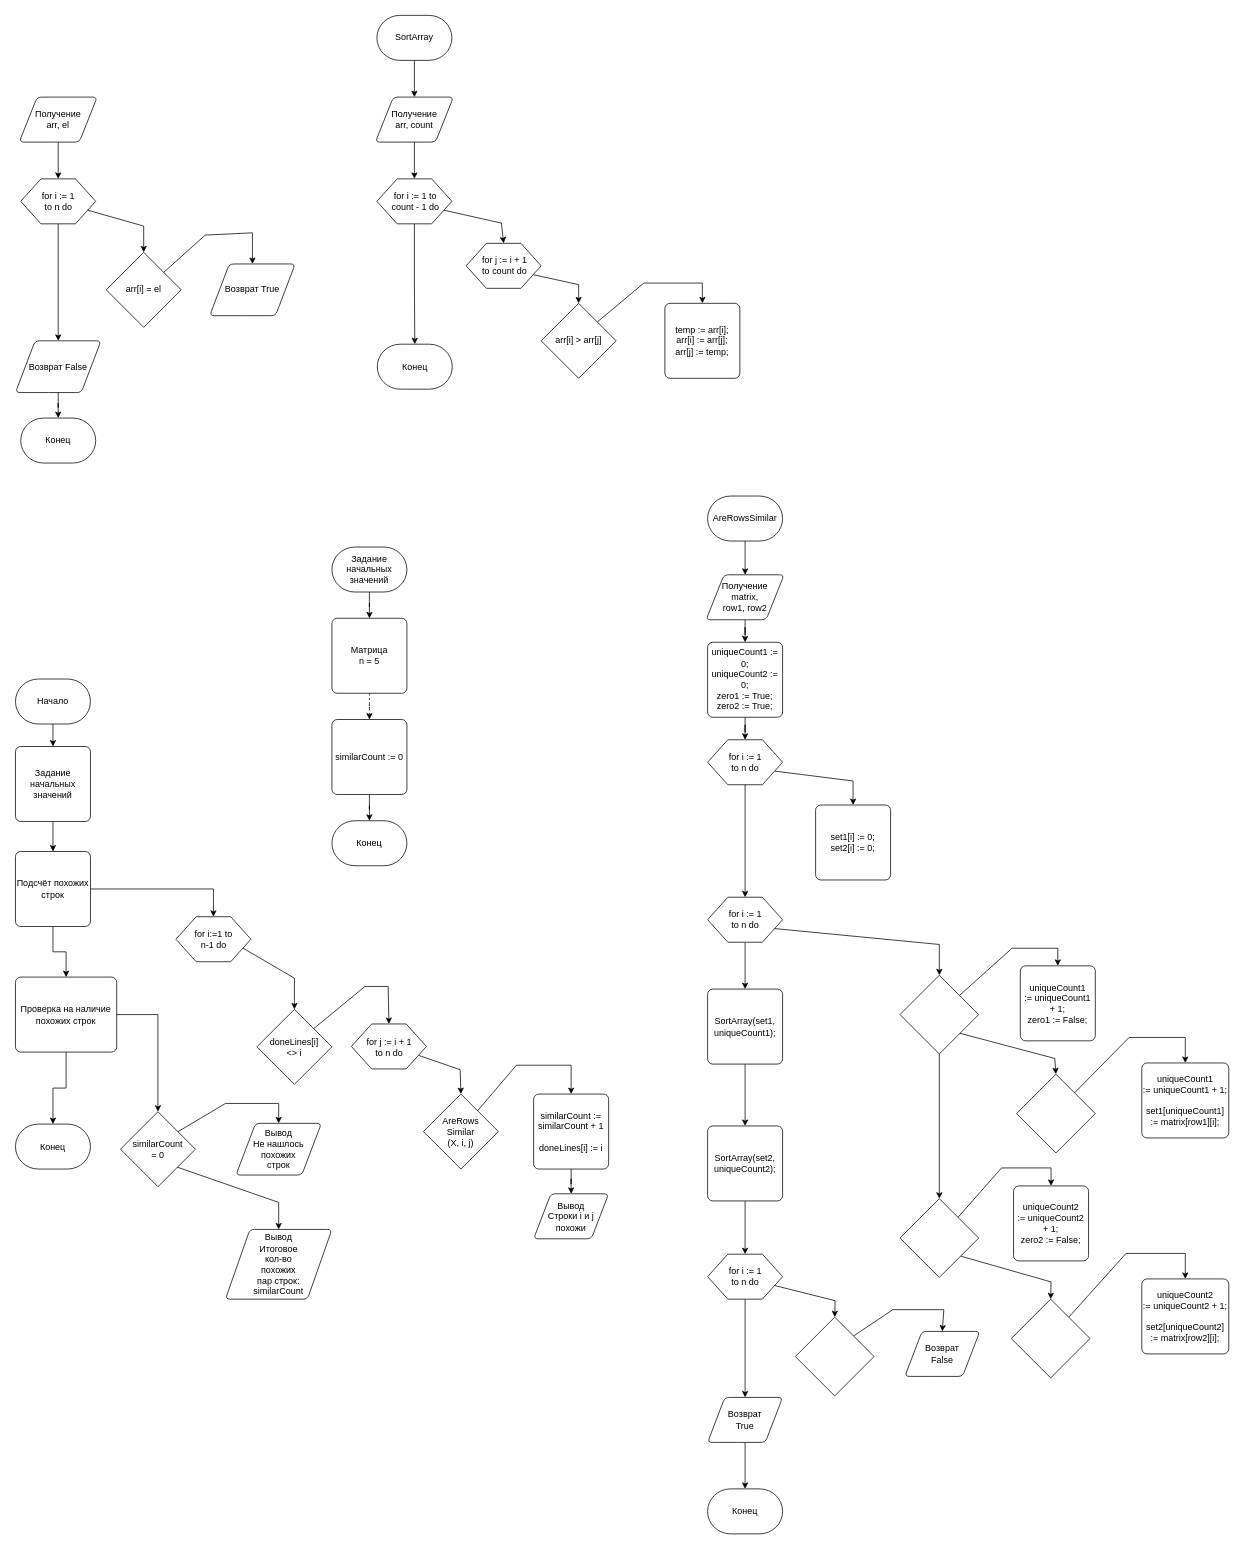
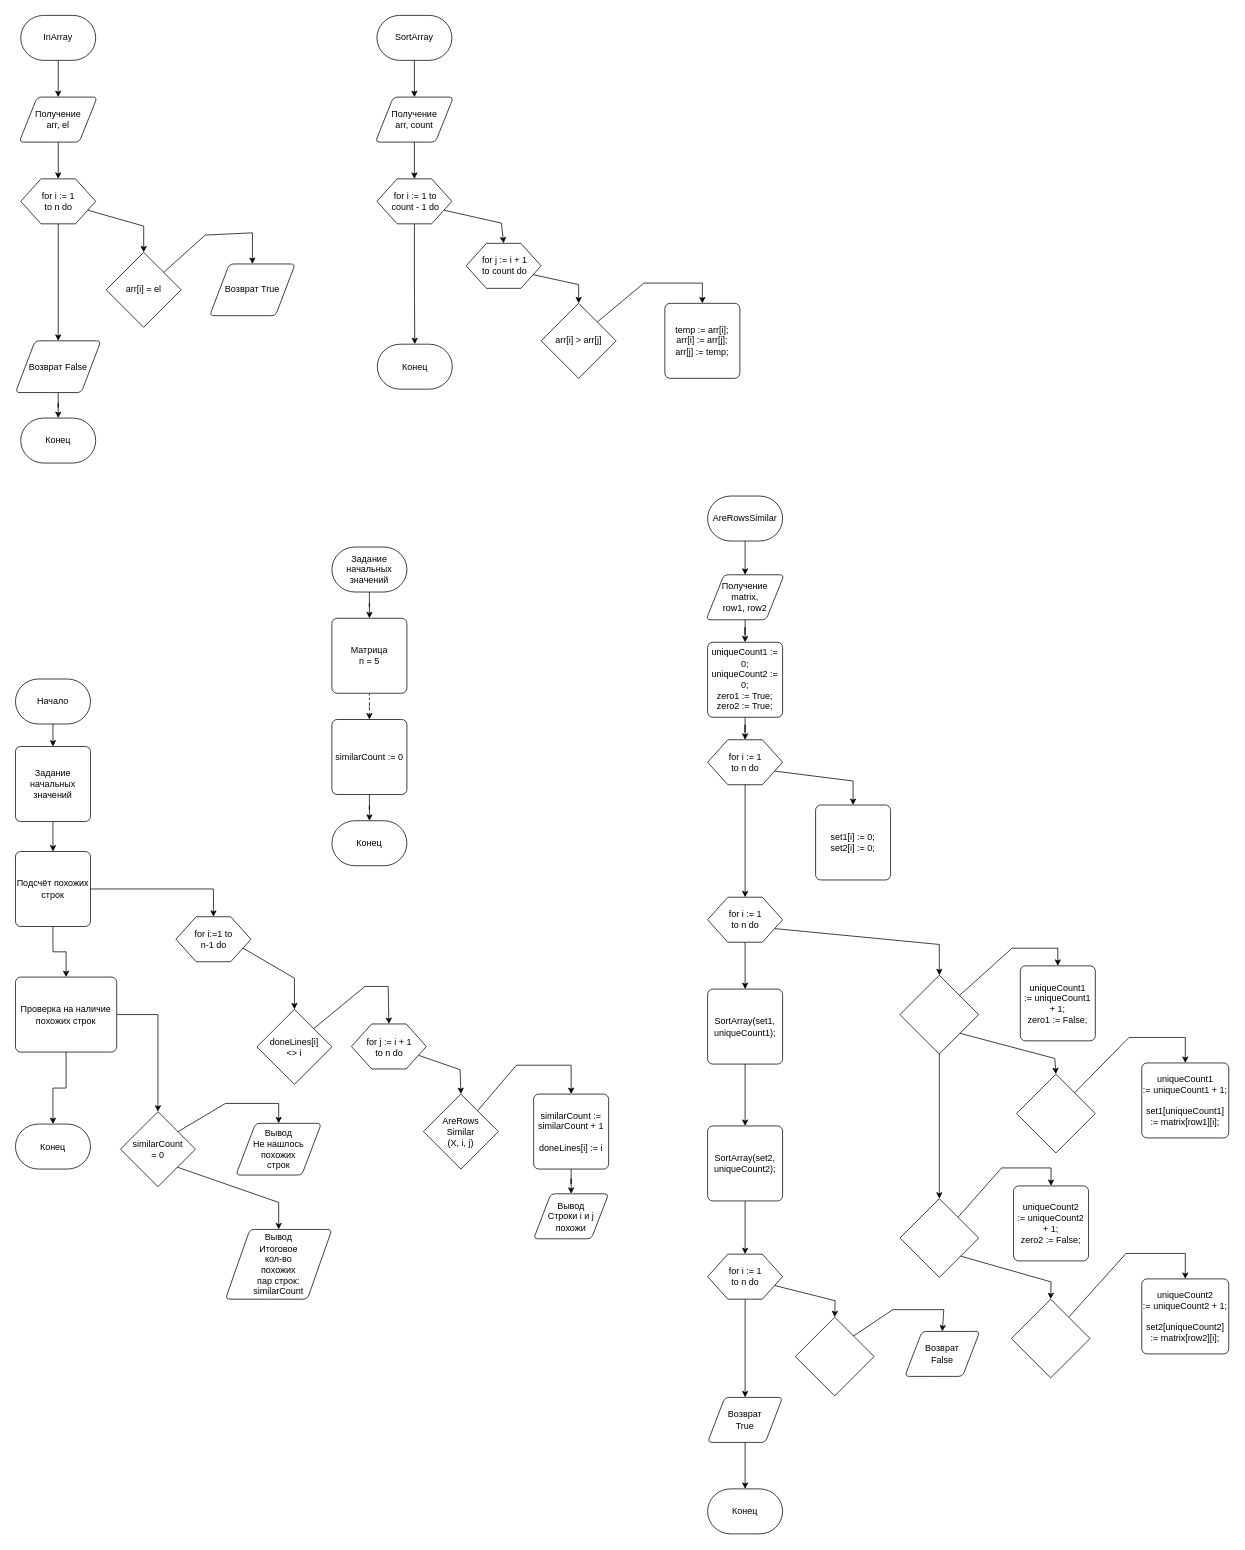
none -> (58, 38)
none -> (58, 76)
